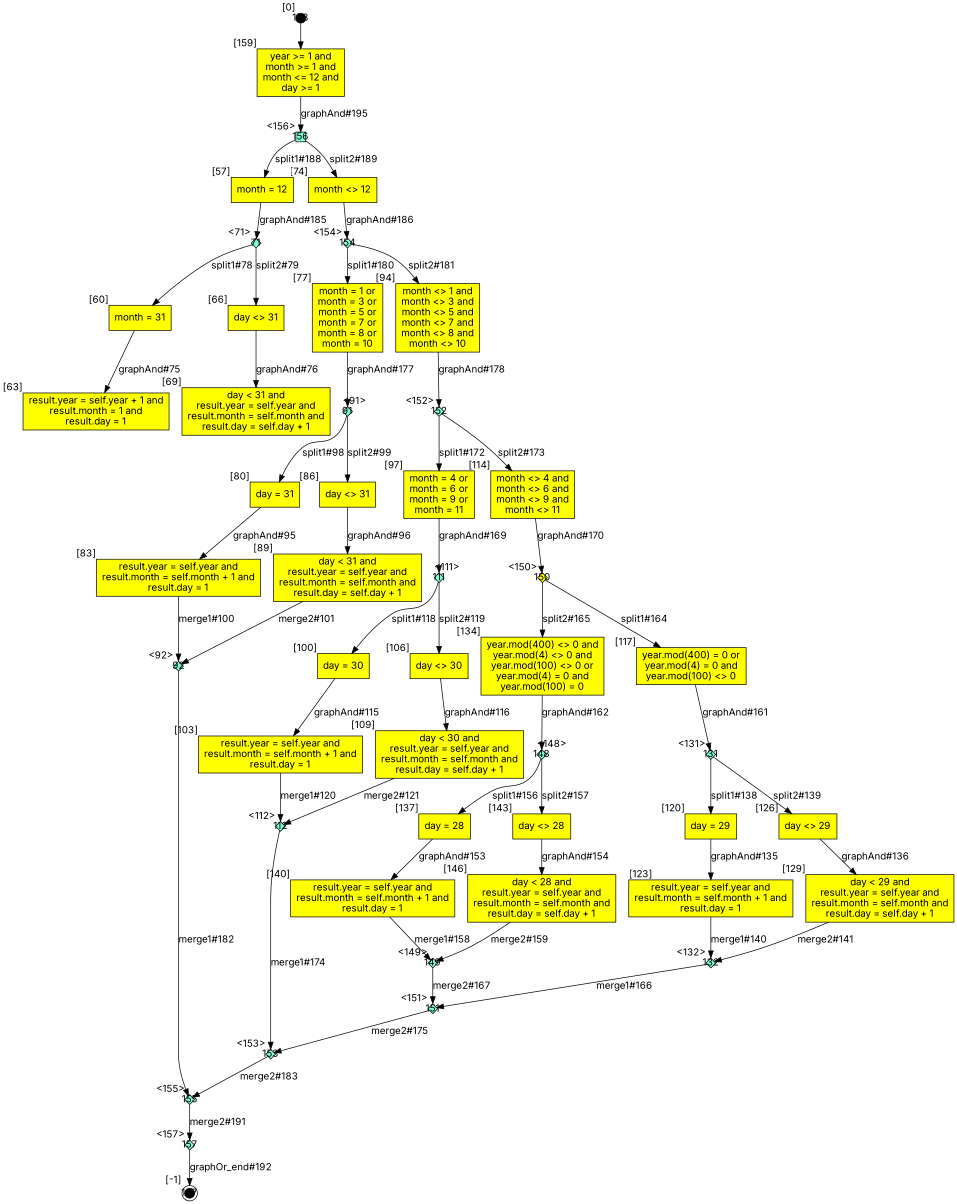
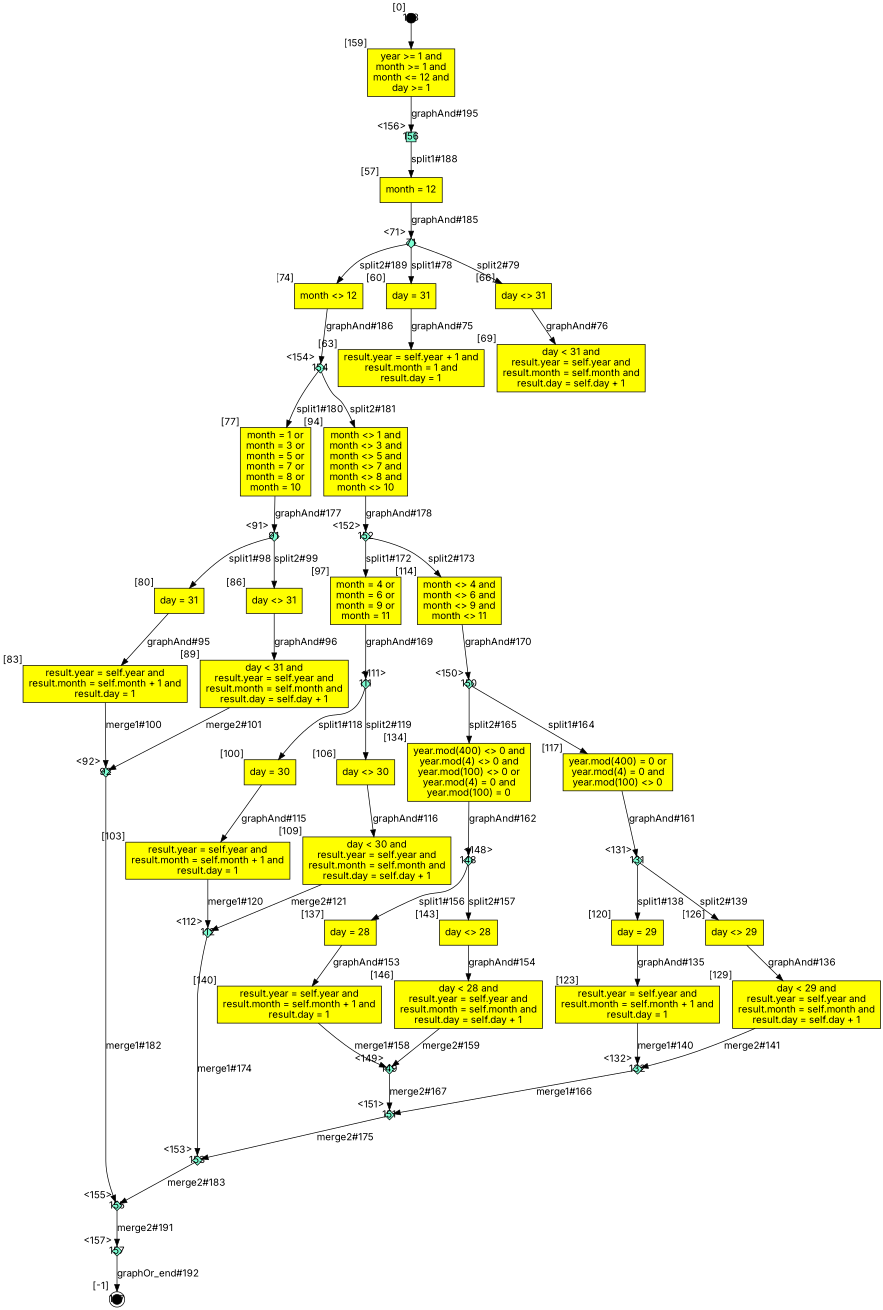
(321, 154) -> (371, 255)
(140, 318) -> (411, 296)
(542, 578) -> (469, 684)
